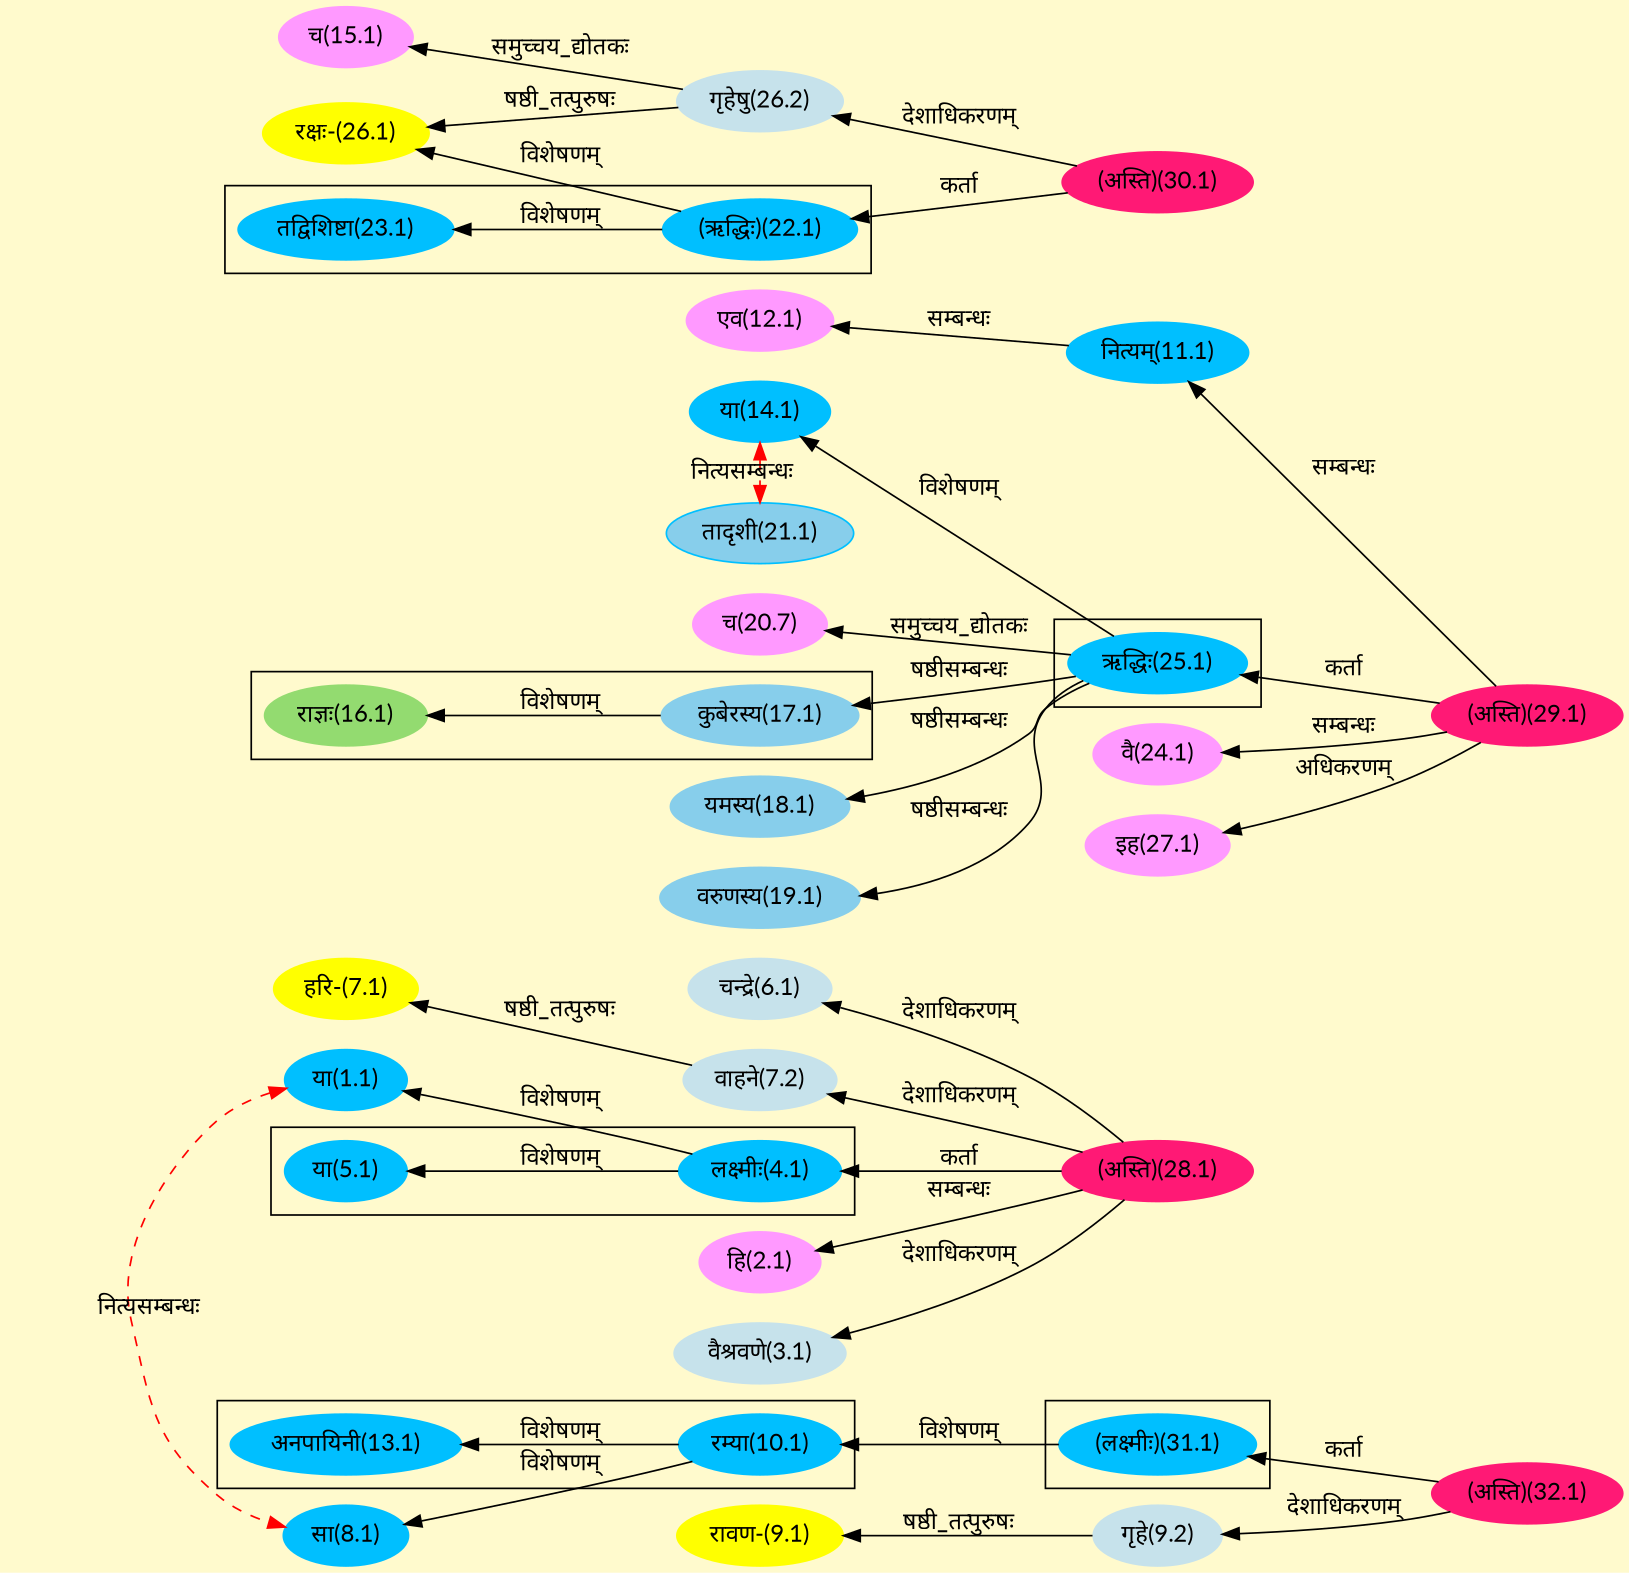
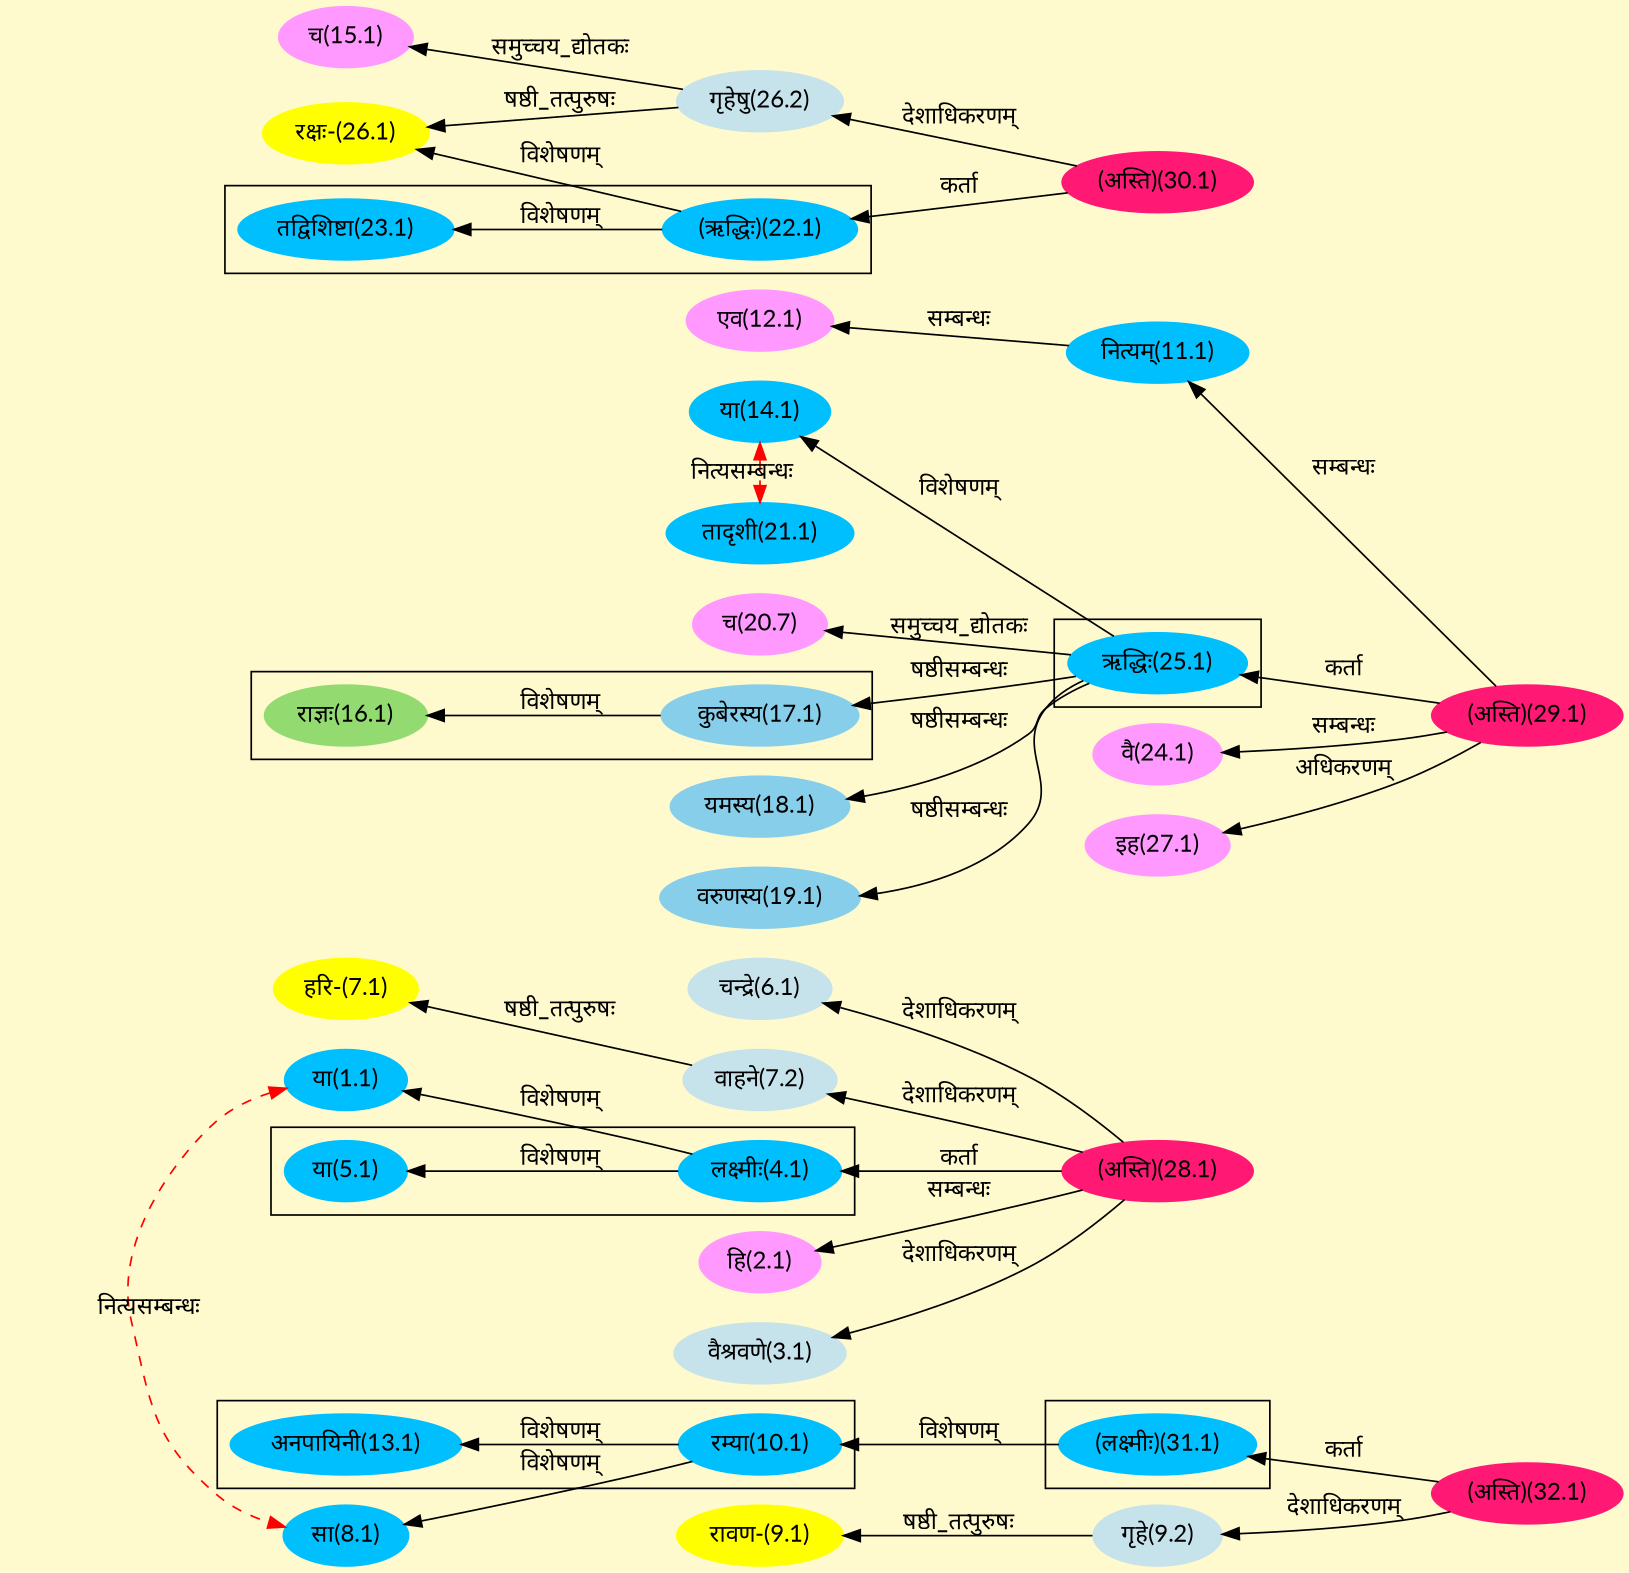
(760, 533) -> (760, 533)
